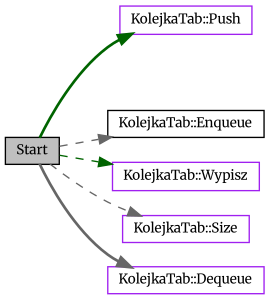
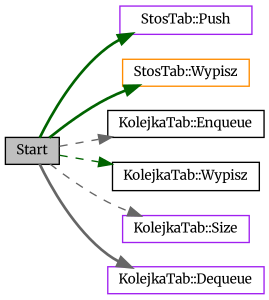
(186, 20) -> (186, 20)
none -> (186, 73)
(186, 176) -> (186, 176)
